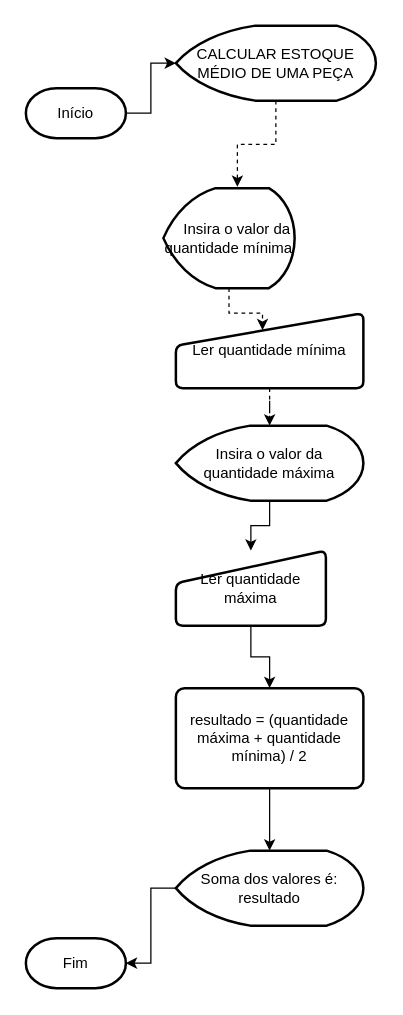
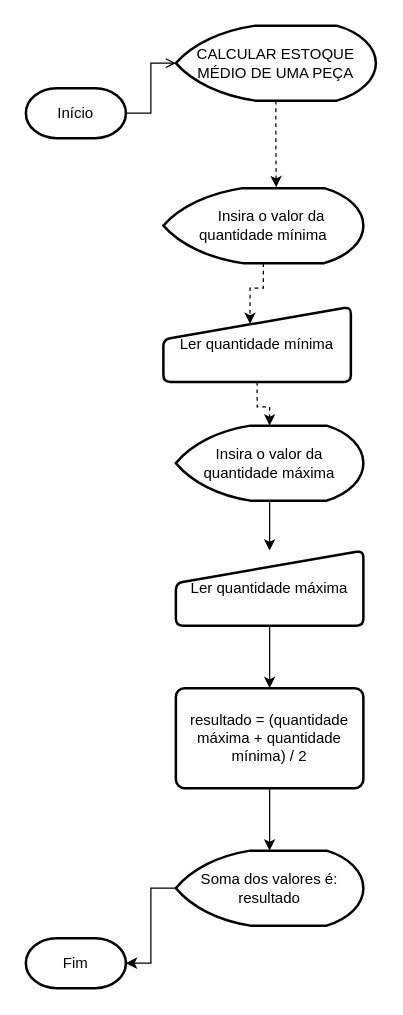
(166, 63) -> (167, 63)
(229, 238) -> (263, 226)
(269, 351) -> (257, 344)
(251, 588) -> (269, 588)
